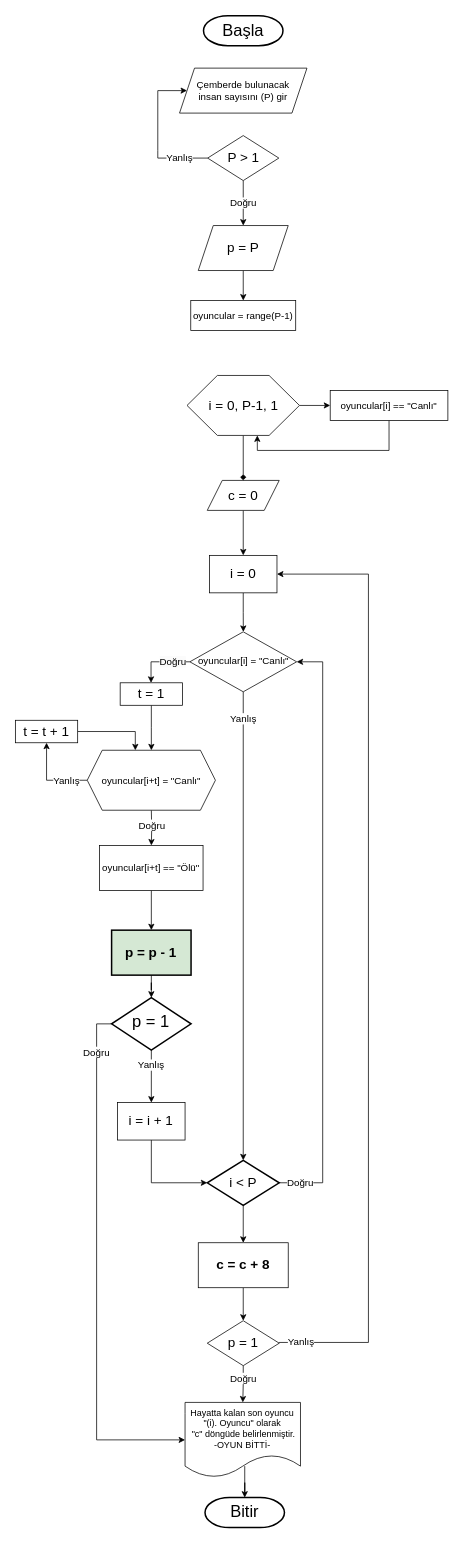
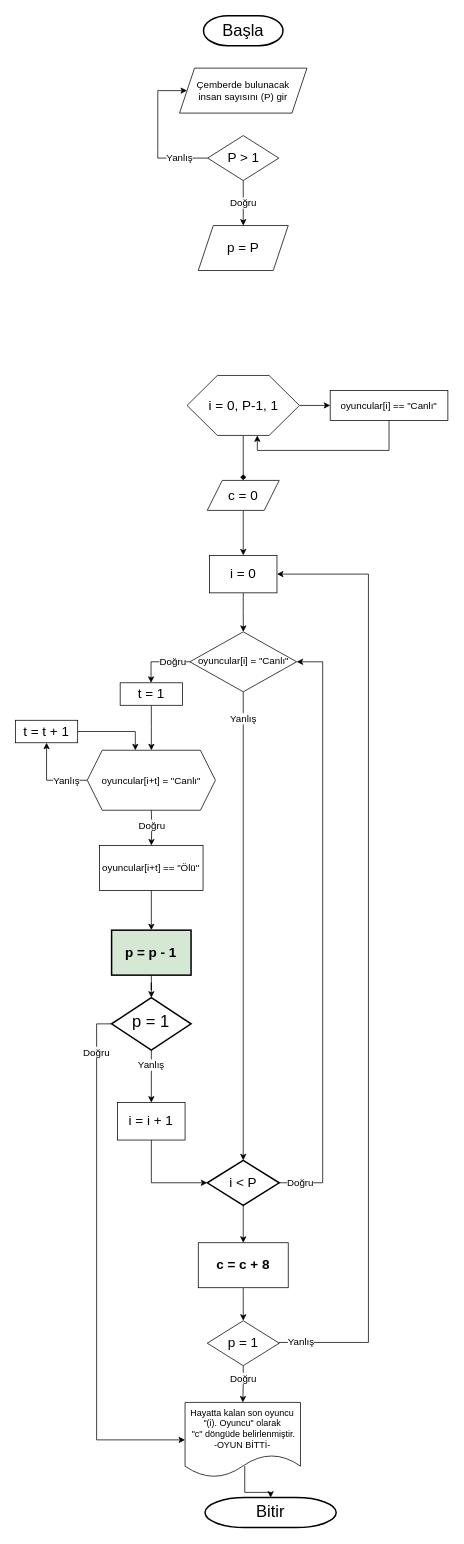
(243, 282) -> none
(243, 315) -> none
(245, 1513) -> (271, 1513)
